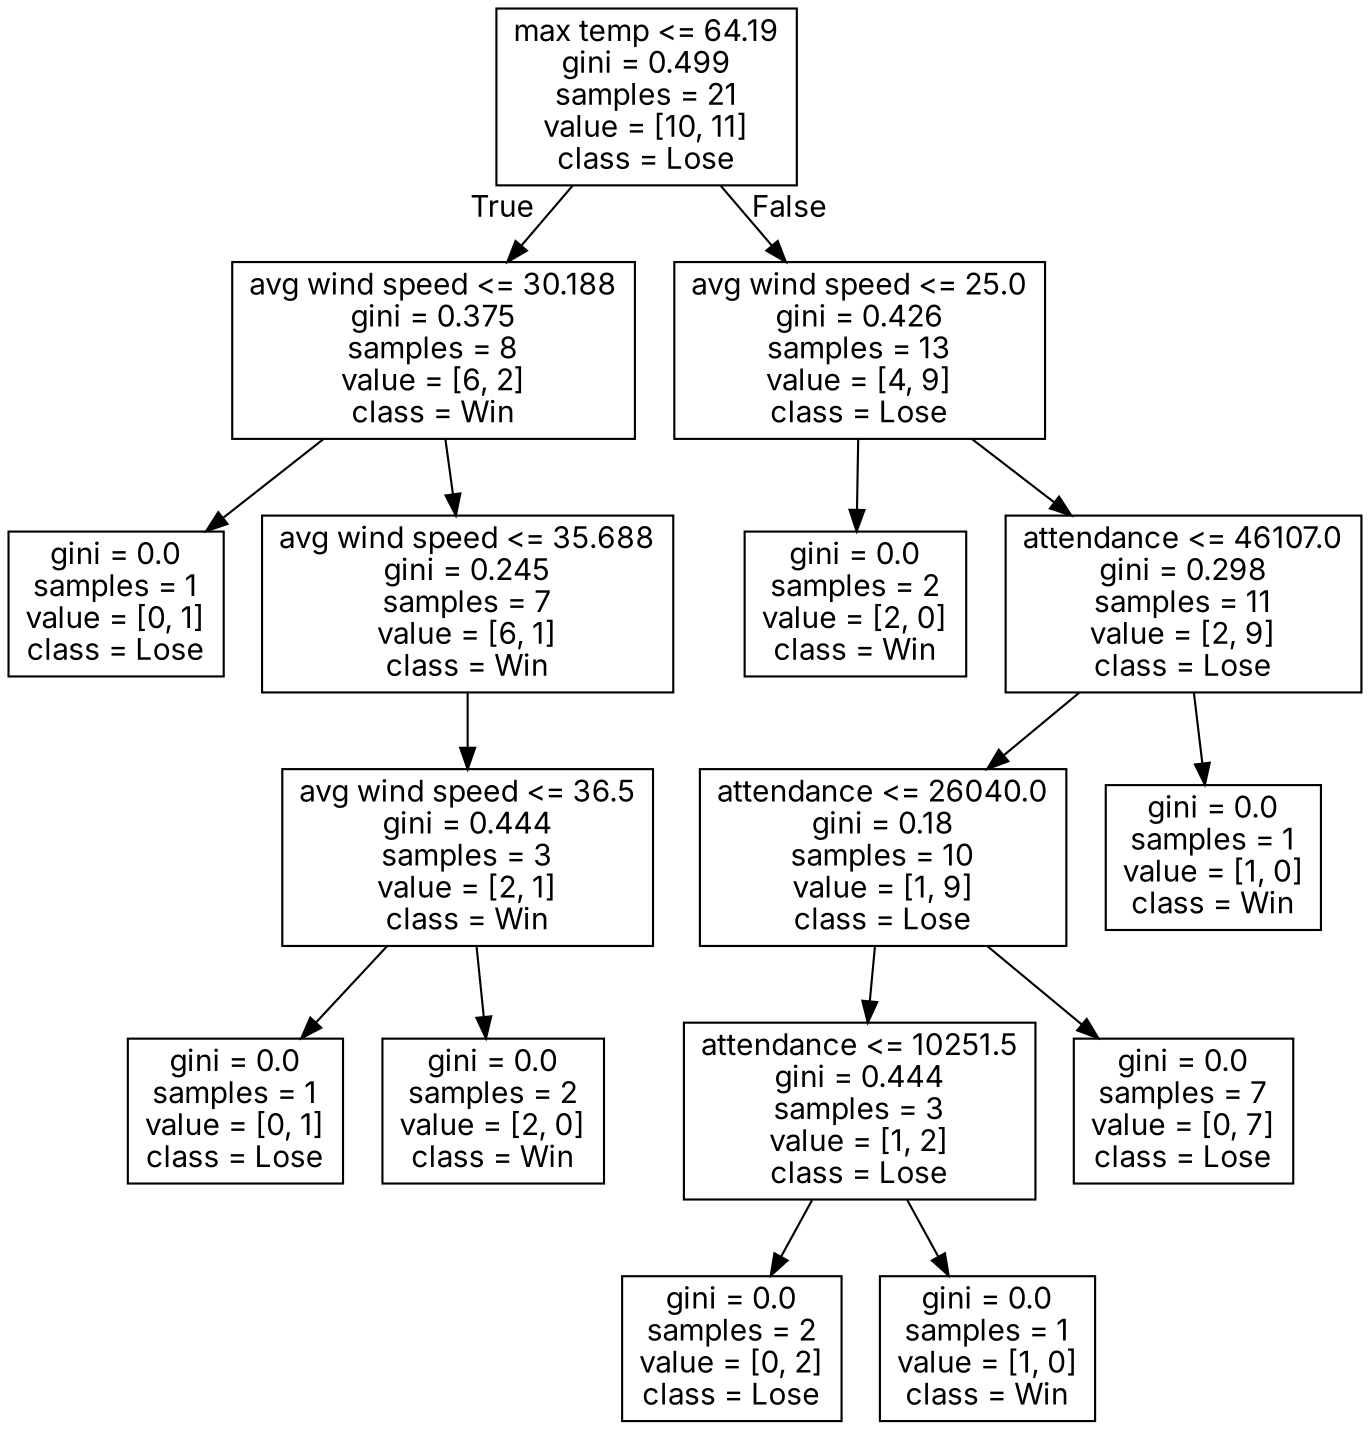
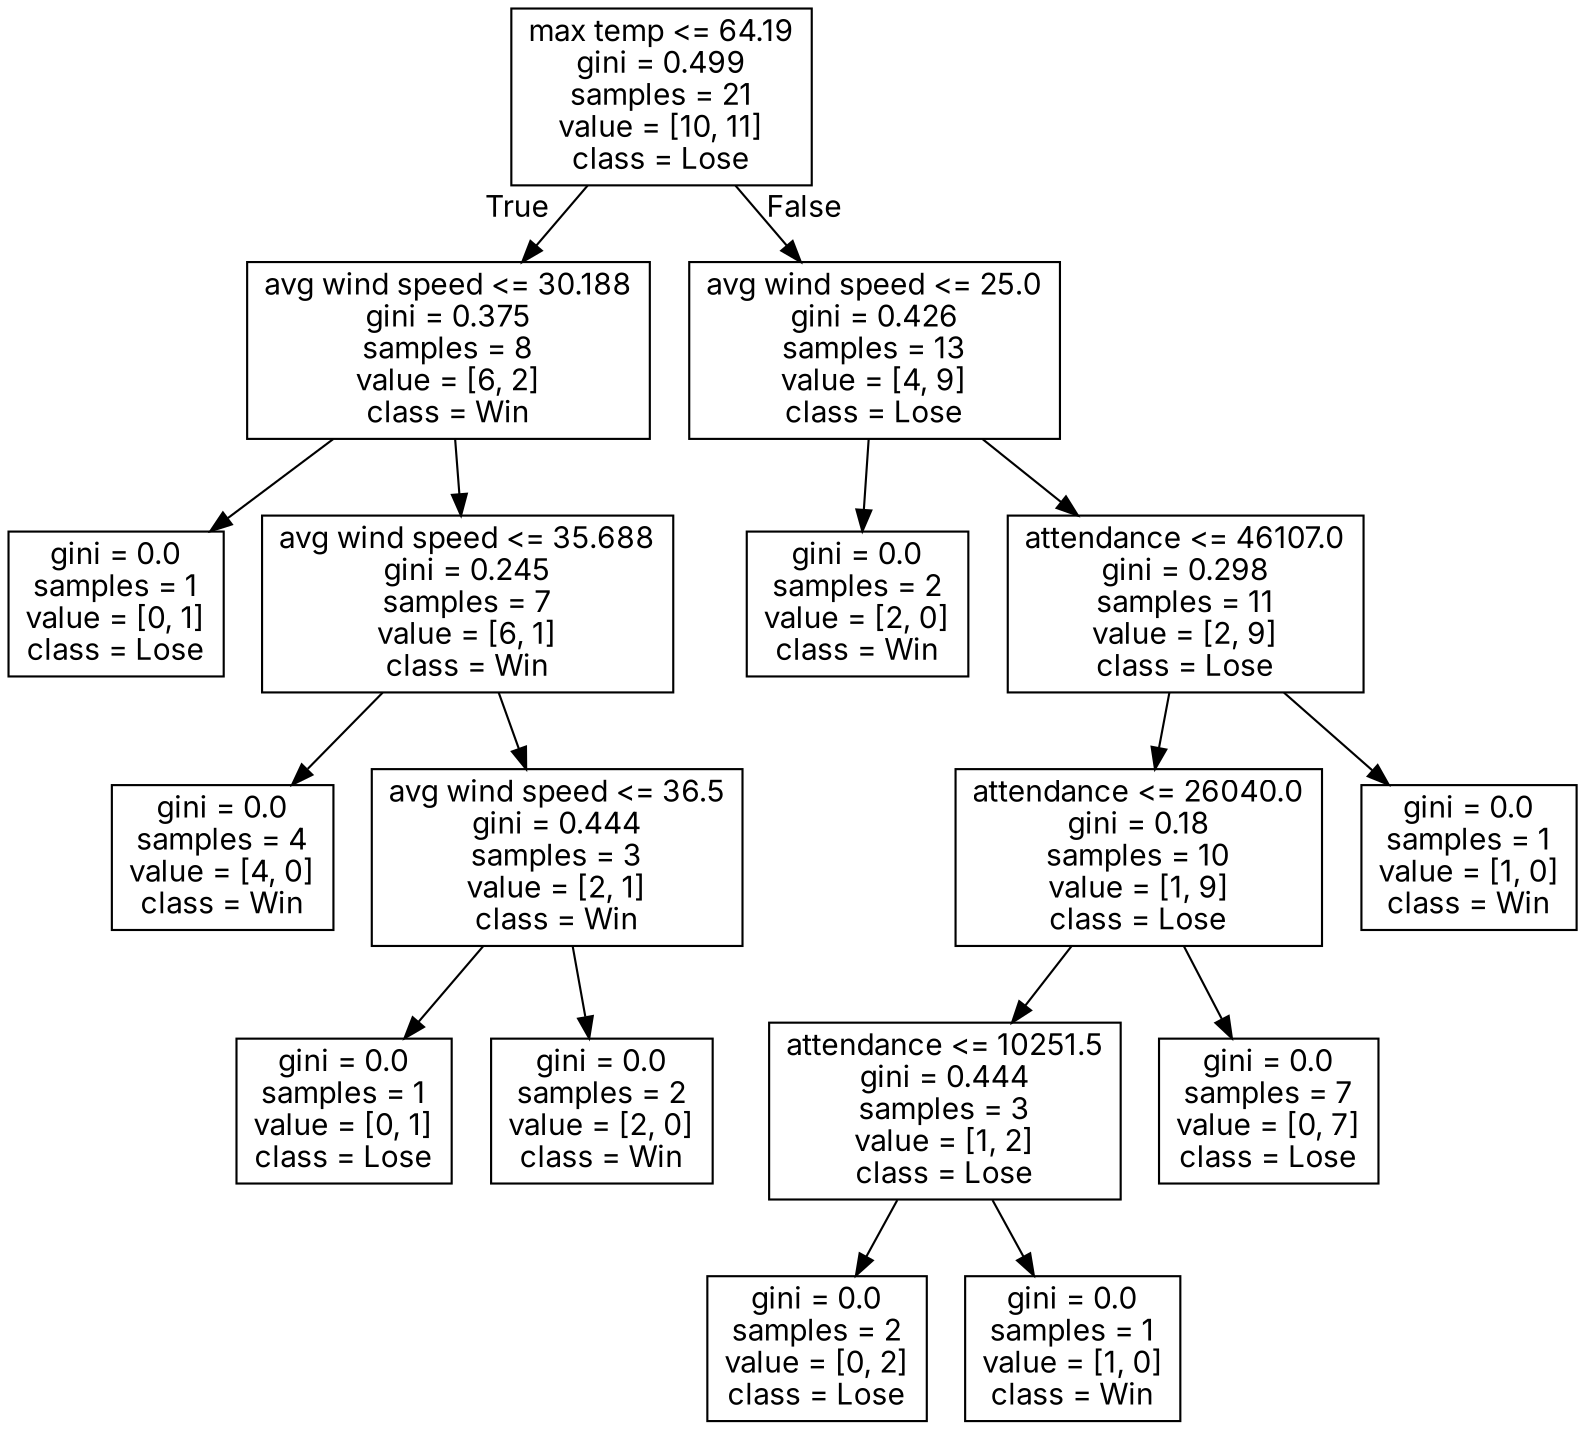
none -> (223, 858)
